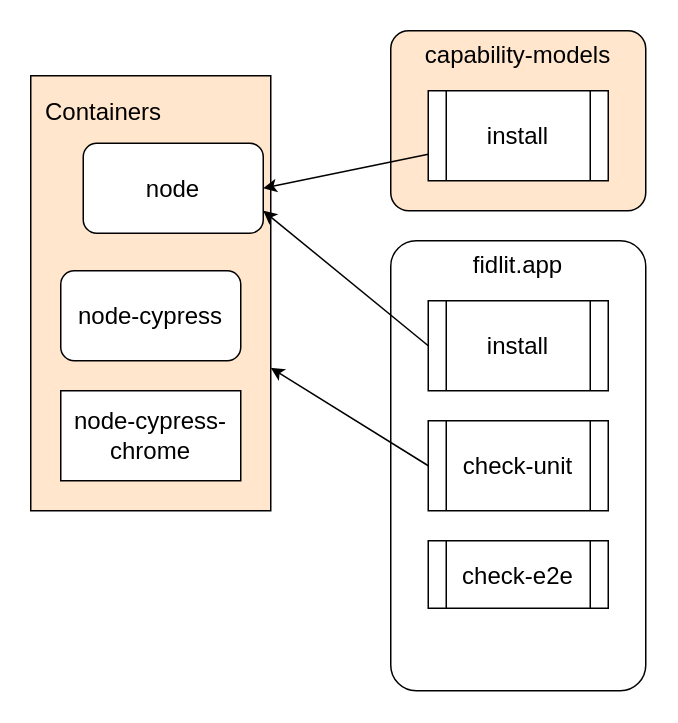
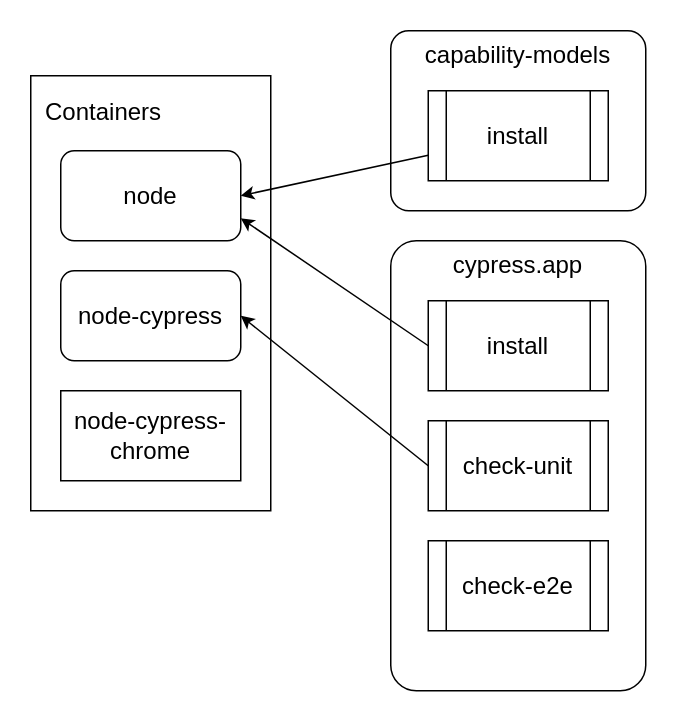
(518, 56) -> (518, 56)
(110, 113) -> (110, 113)
(173, 188) -> (151, 196)
(518, 266) -> (518, 266)
(352, 419) -> (337, 392)
(518, 575) -> (518, 586)
